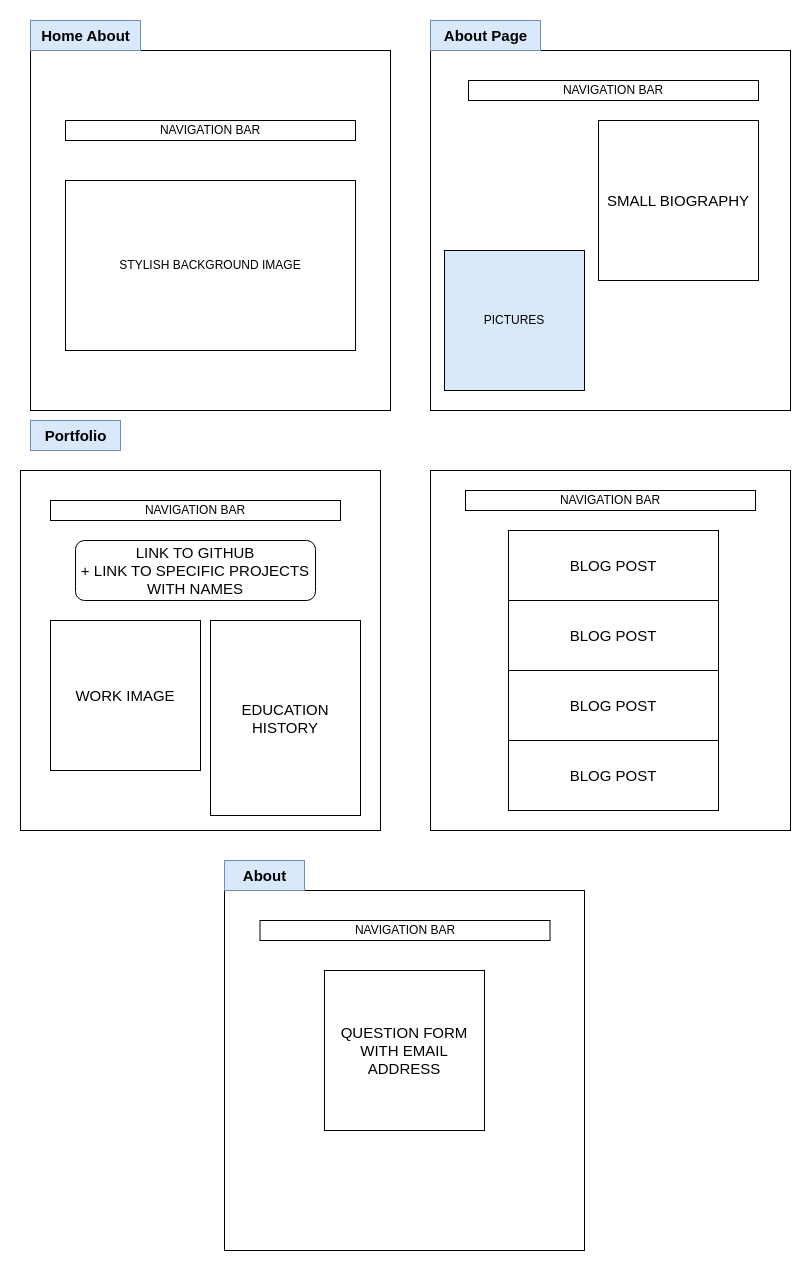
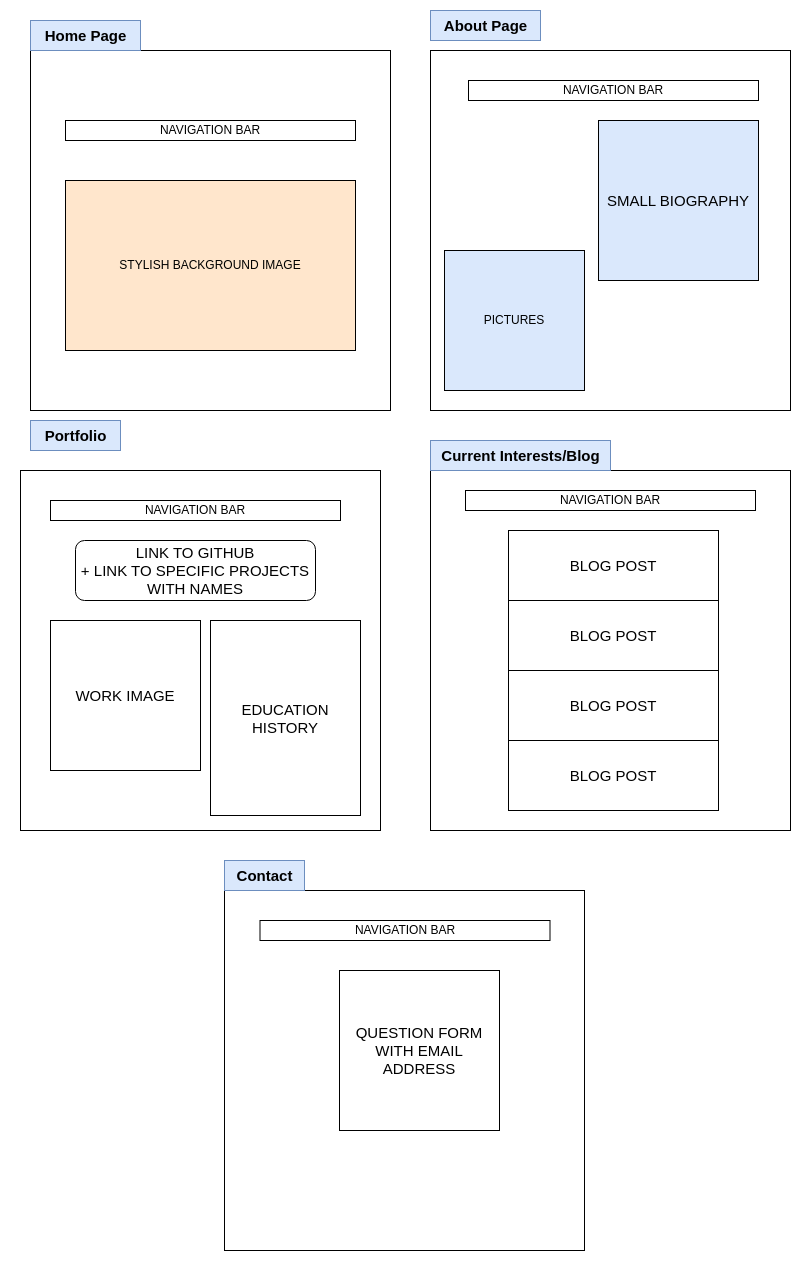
(86, 36) -> (86, 36)
(486, 36) -> (486, 26)
(679, 201) -> (679, 201)
(211, 266) -> (211, 266)
none -> (521, 456)
(265, 876) -> (265, 876)
(405, 1051) -> (420, 1051)
